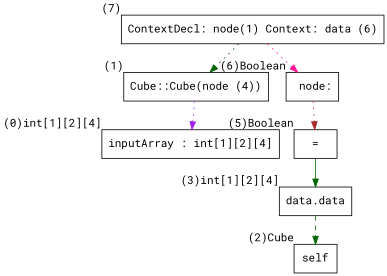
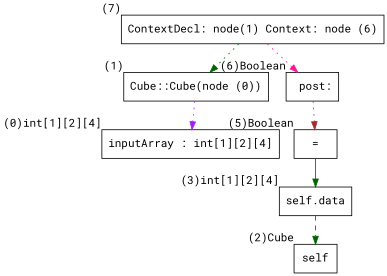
(253, 29) -> (253, 29)
(196, 87) -> (196, 87)
(312, 87) -> (312, 87)
(316, 201) -> (316, 201)
